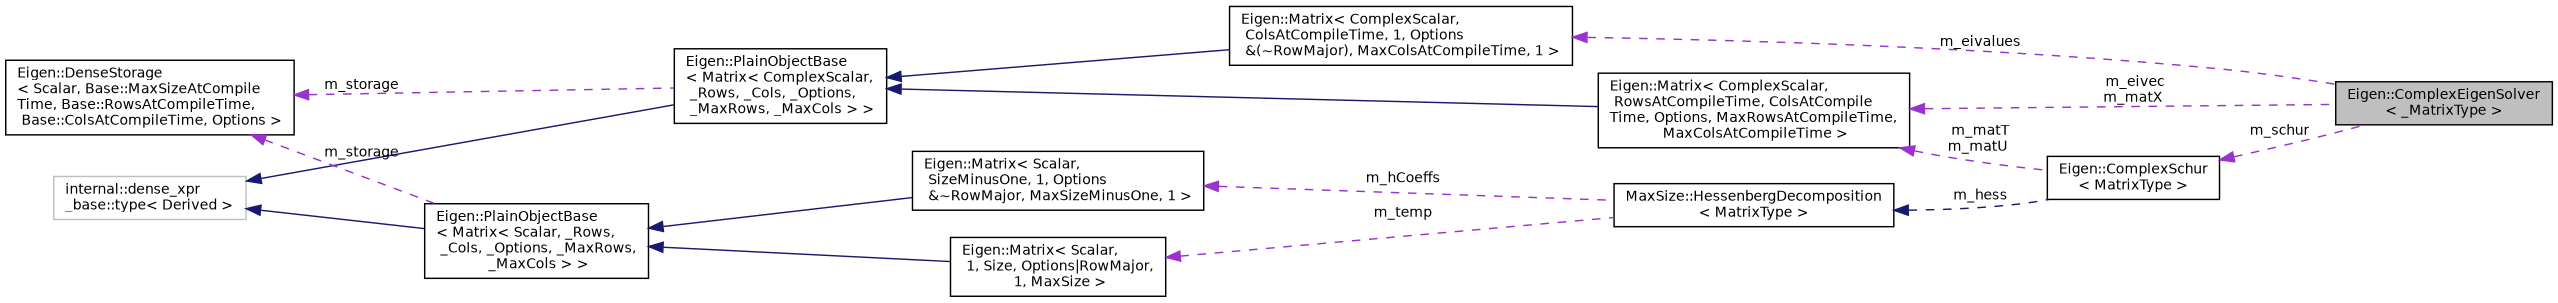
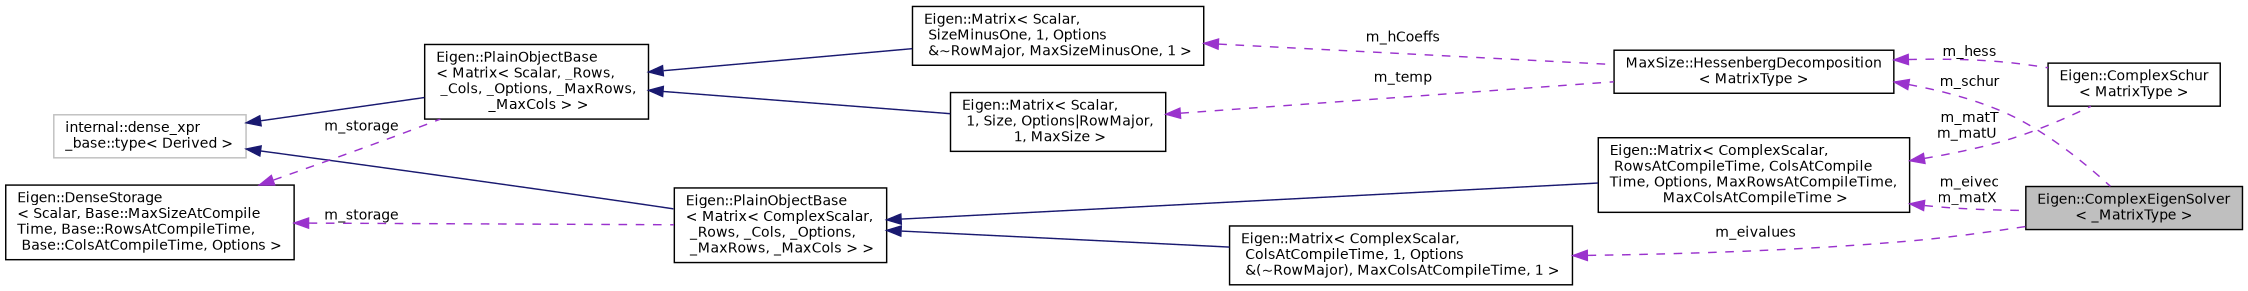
(2300, 142) -> (2018, 119)
(1979, 208) -> (1978, 60)
